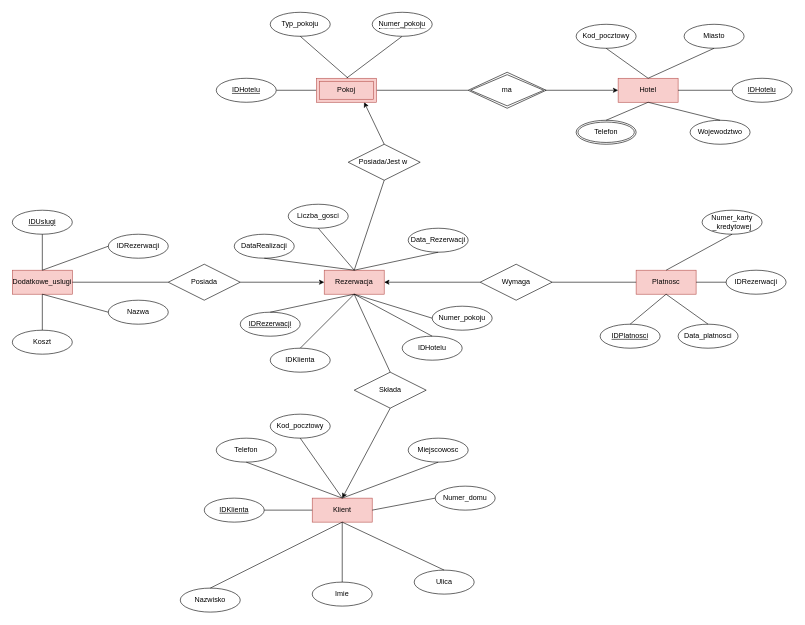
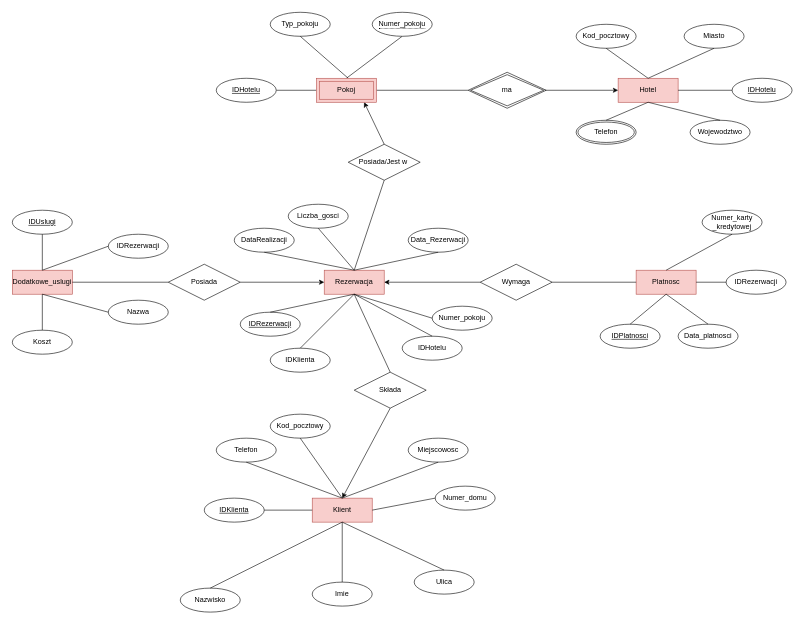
(264, 246) -> (264, 240)
